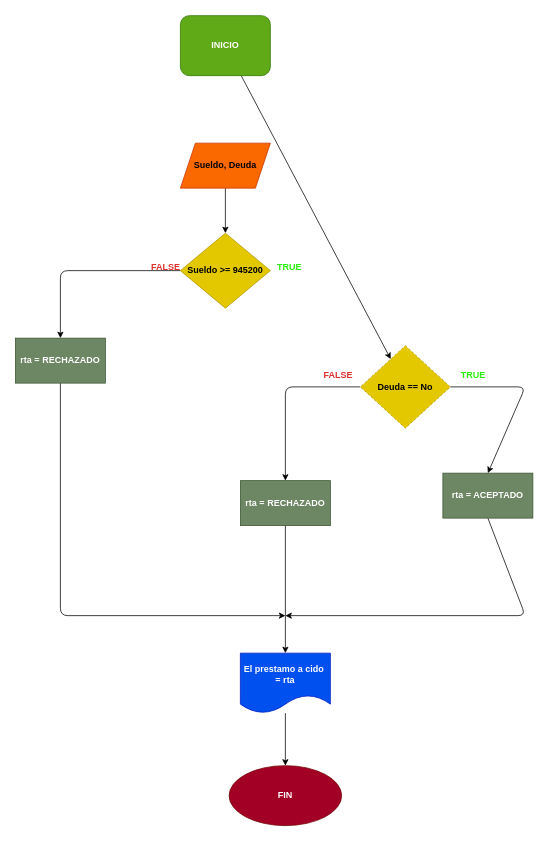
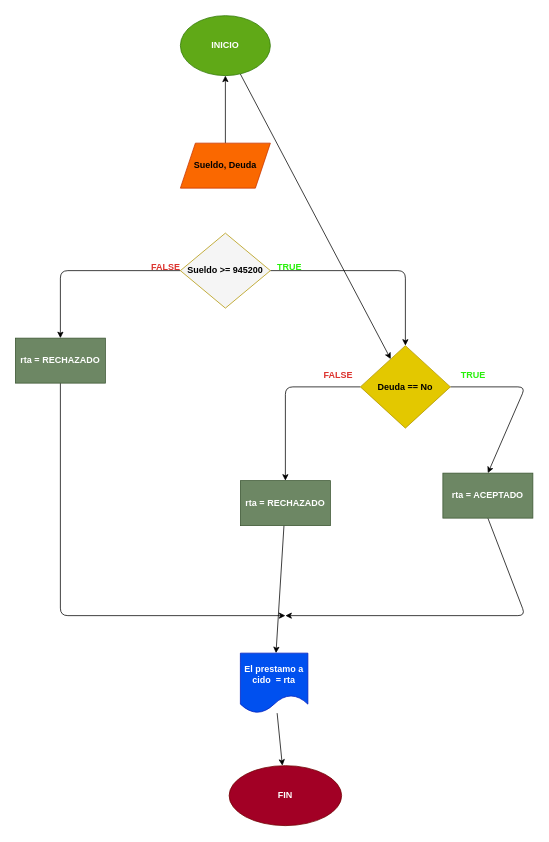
(225, 45) -> (225, 45)
(225, 208) -> (225, 112)
(225, 270) -> (225, 270)
none -> (370, 270)
(405, 387) -> (405, 387)
(285, 683) -> (274, 683)
